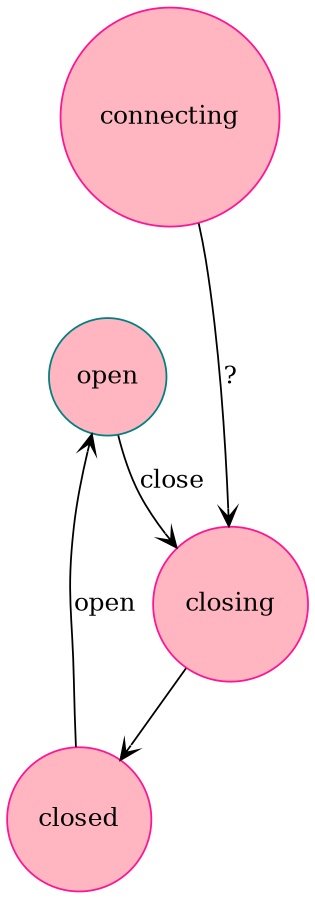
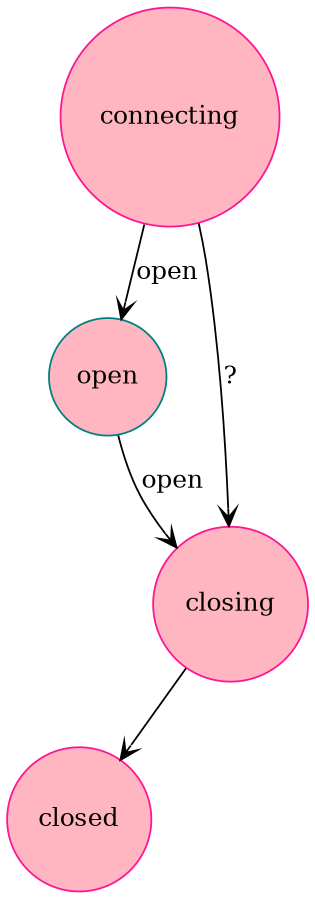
(173, 481) -> (173, 481)
(70, 599) -> (135, 263)
